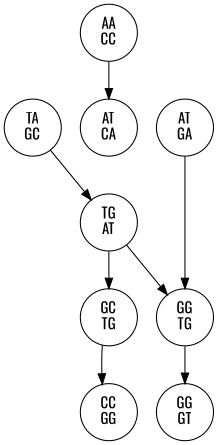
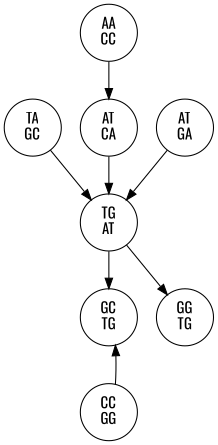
none -> (109, 170)
(185, 217) -> (150, 171)
(102, 359) -> (116, 370)
(185, 412) -> none
